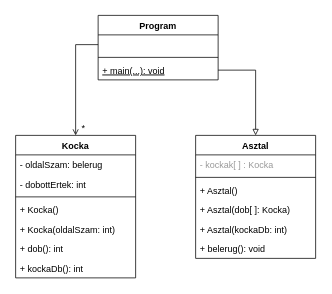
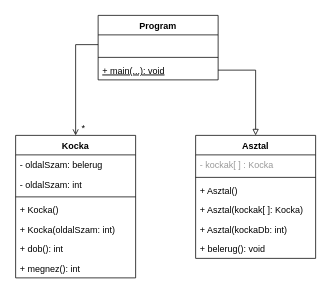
(60, 185) -> (53, 185)
(252, 210) -> (259, 210)
(55, 269) -> (53, 269)
